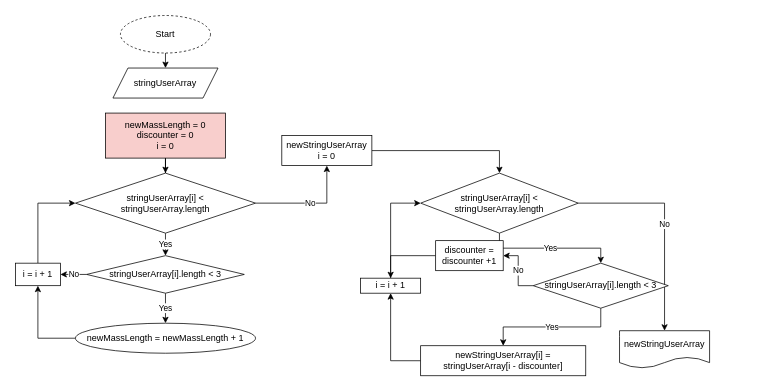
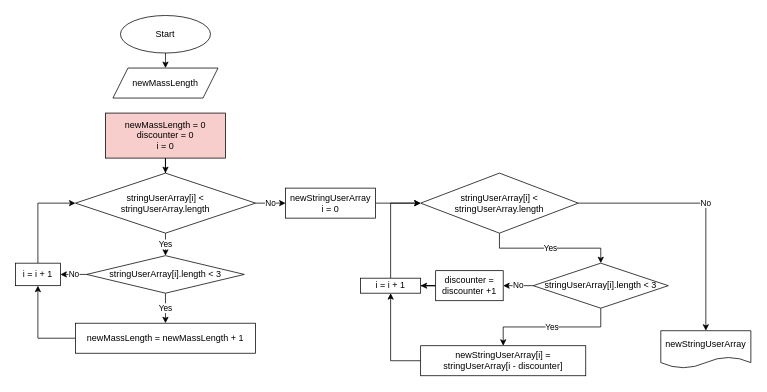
(165, 34) -> (165, 34)
(165, 83) -> (165, 83)
(327, 150) -> (330, 203)
(469, 255) -> (469, 285)
(165, 338) -> (165, 338)
(664, 349) -> (705, 349)
